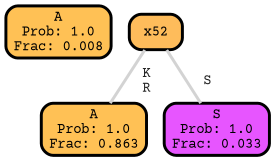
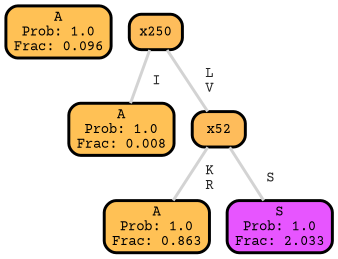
none -> (59, 32)
none -> (156, 32)
(217, 129) -> (280, 227)
